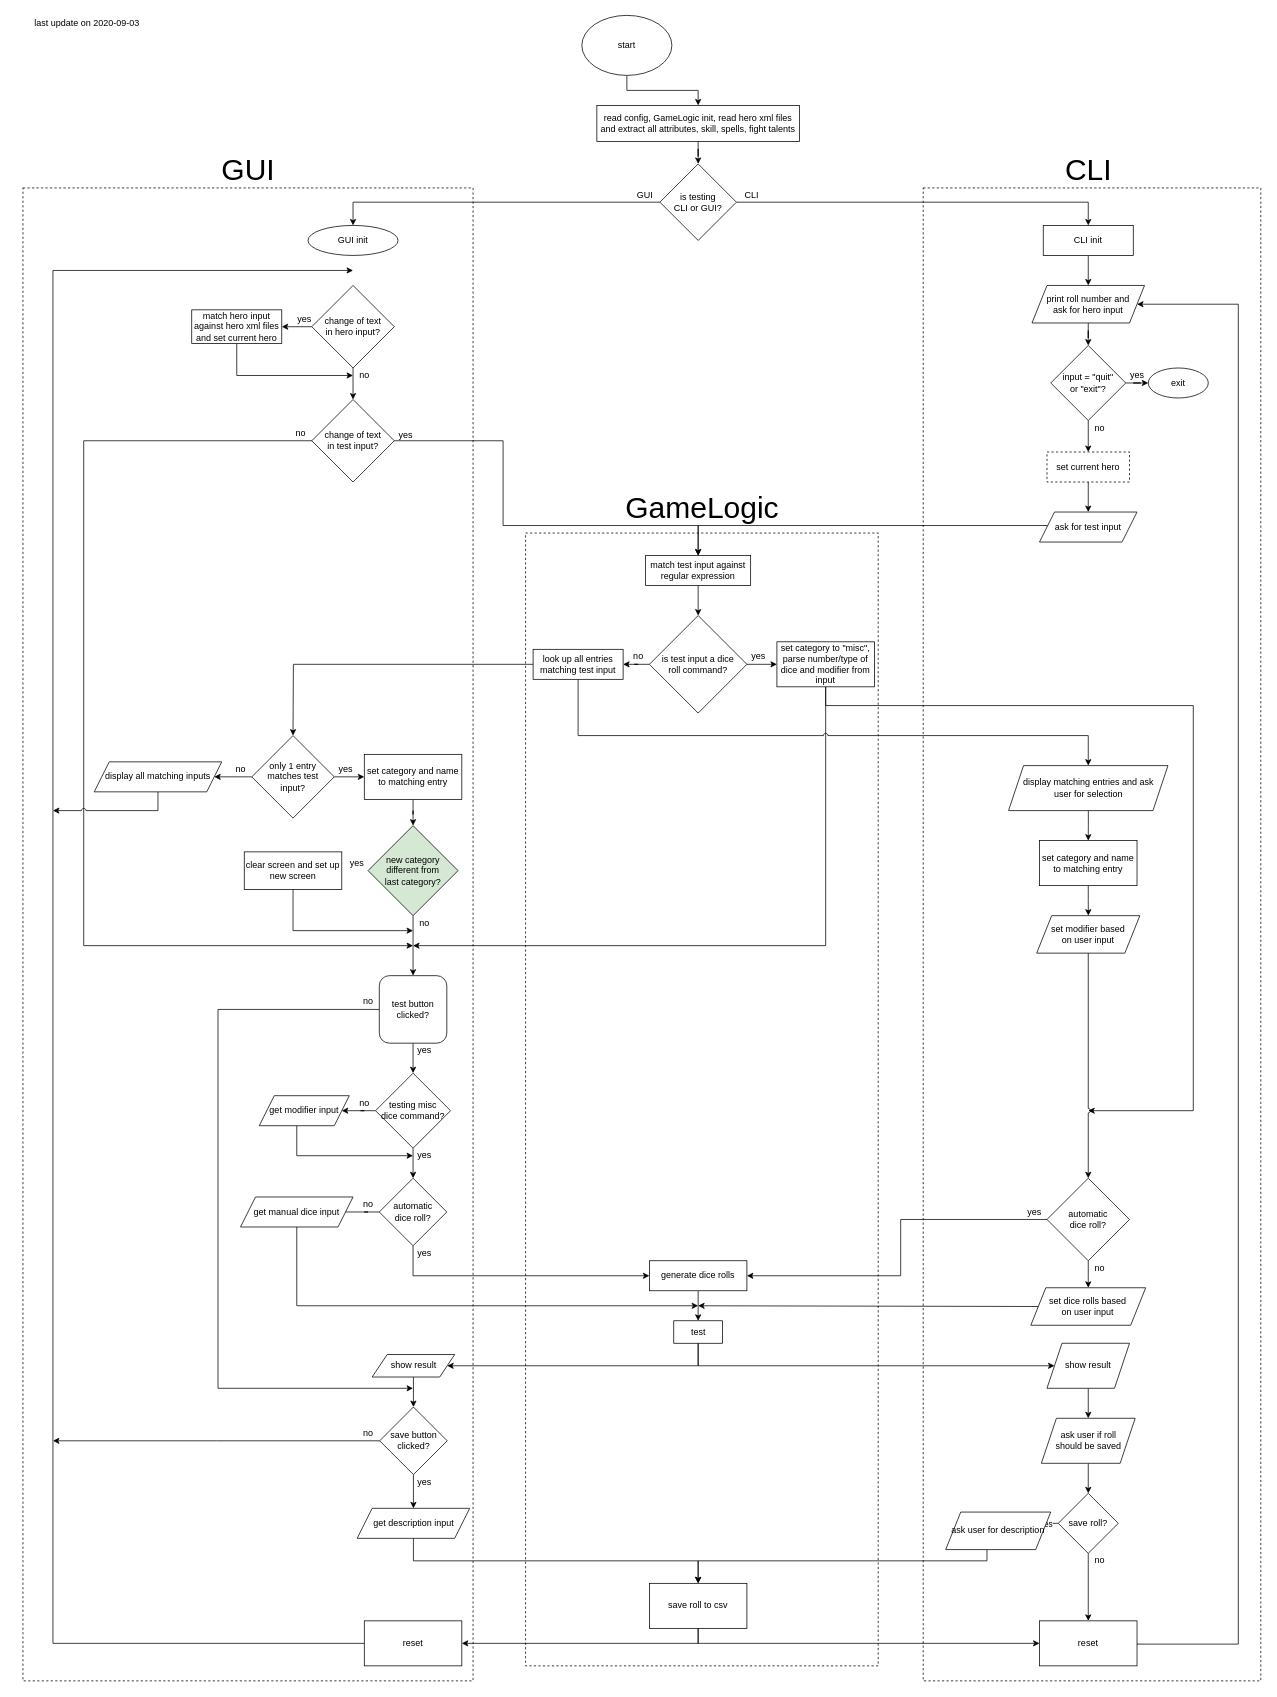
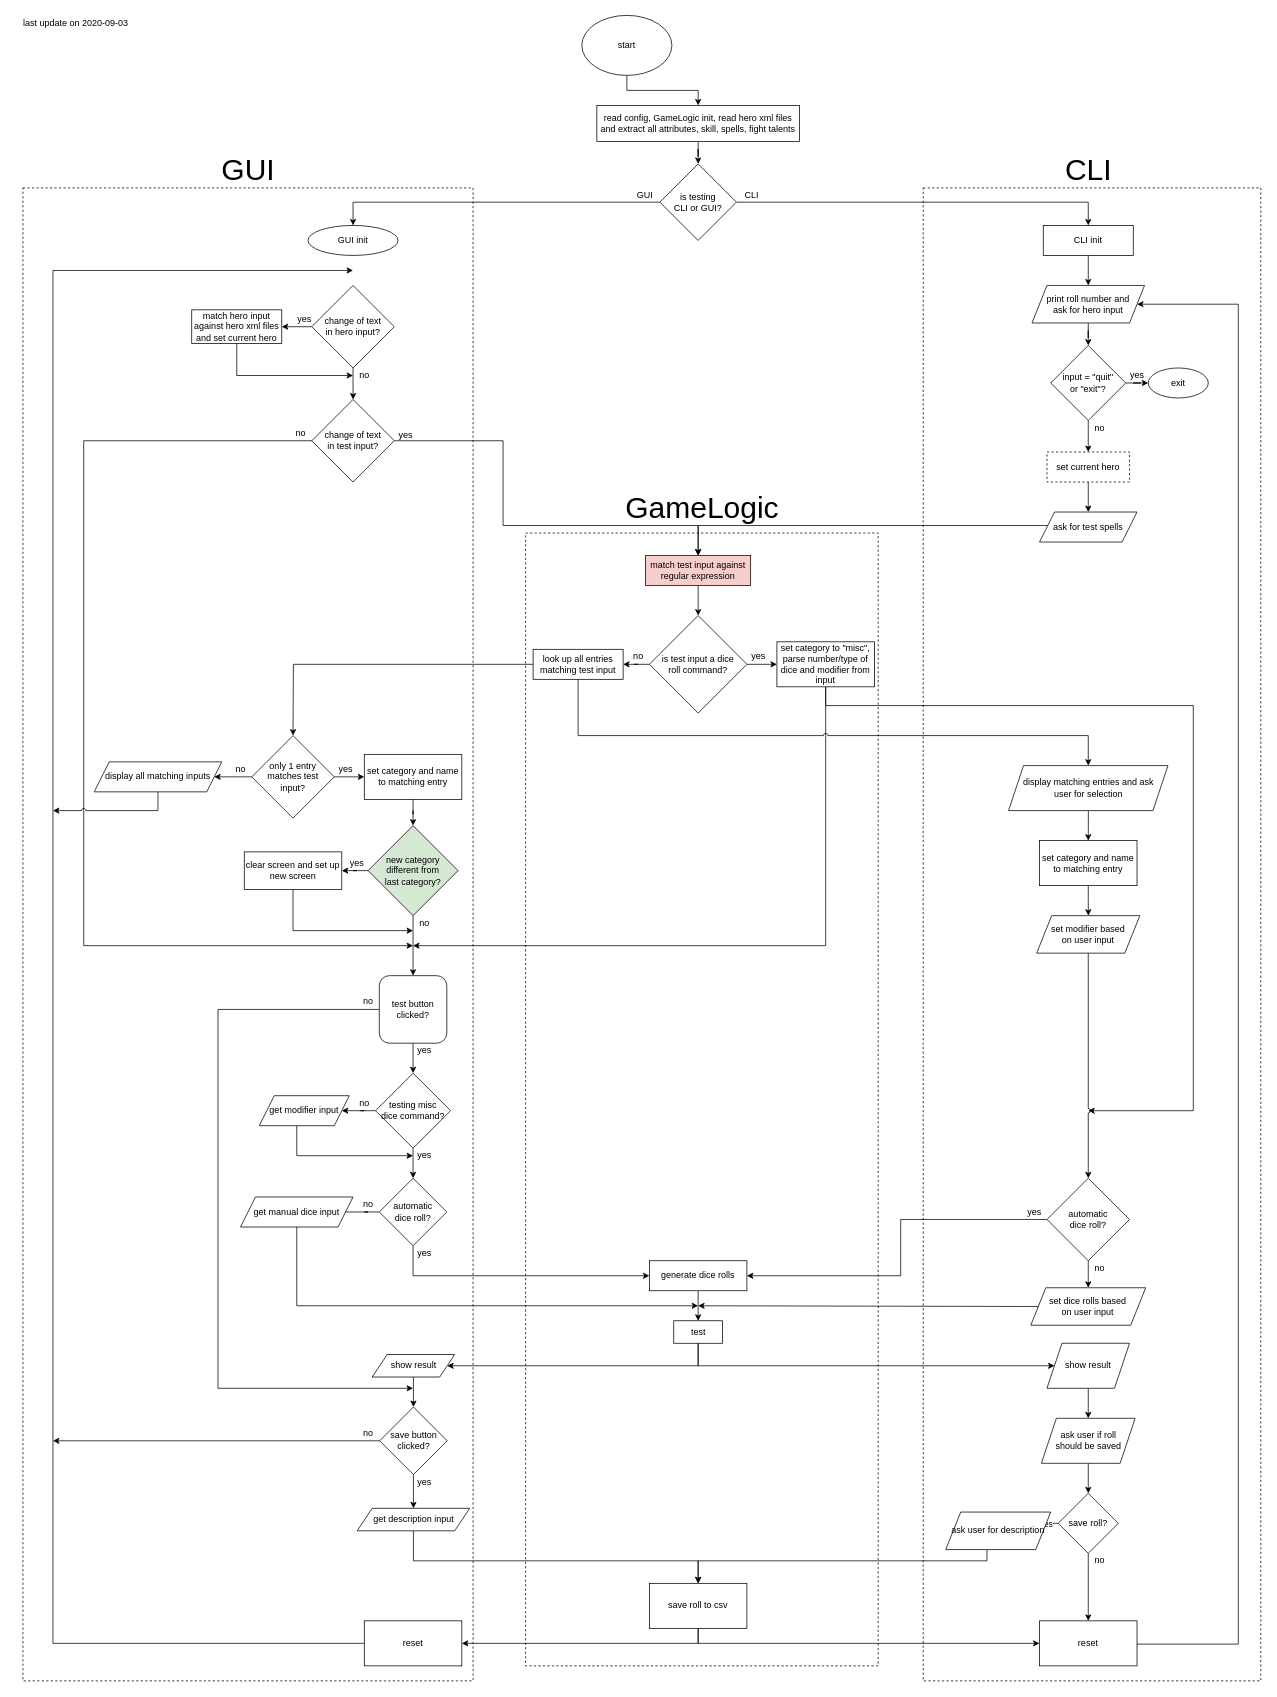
(87, 23) -> (75, 23)
(1088, 527) -> (1088, 527)
(698, 570) -> (698, 570)
none -> (354, 870)
(413, 1523) -> (413, 1519)
